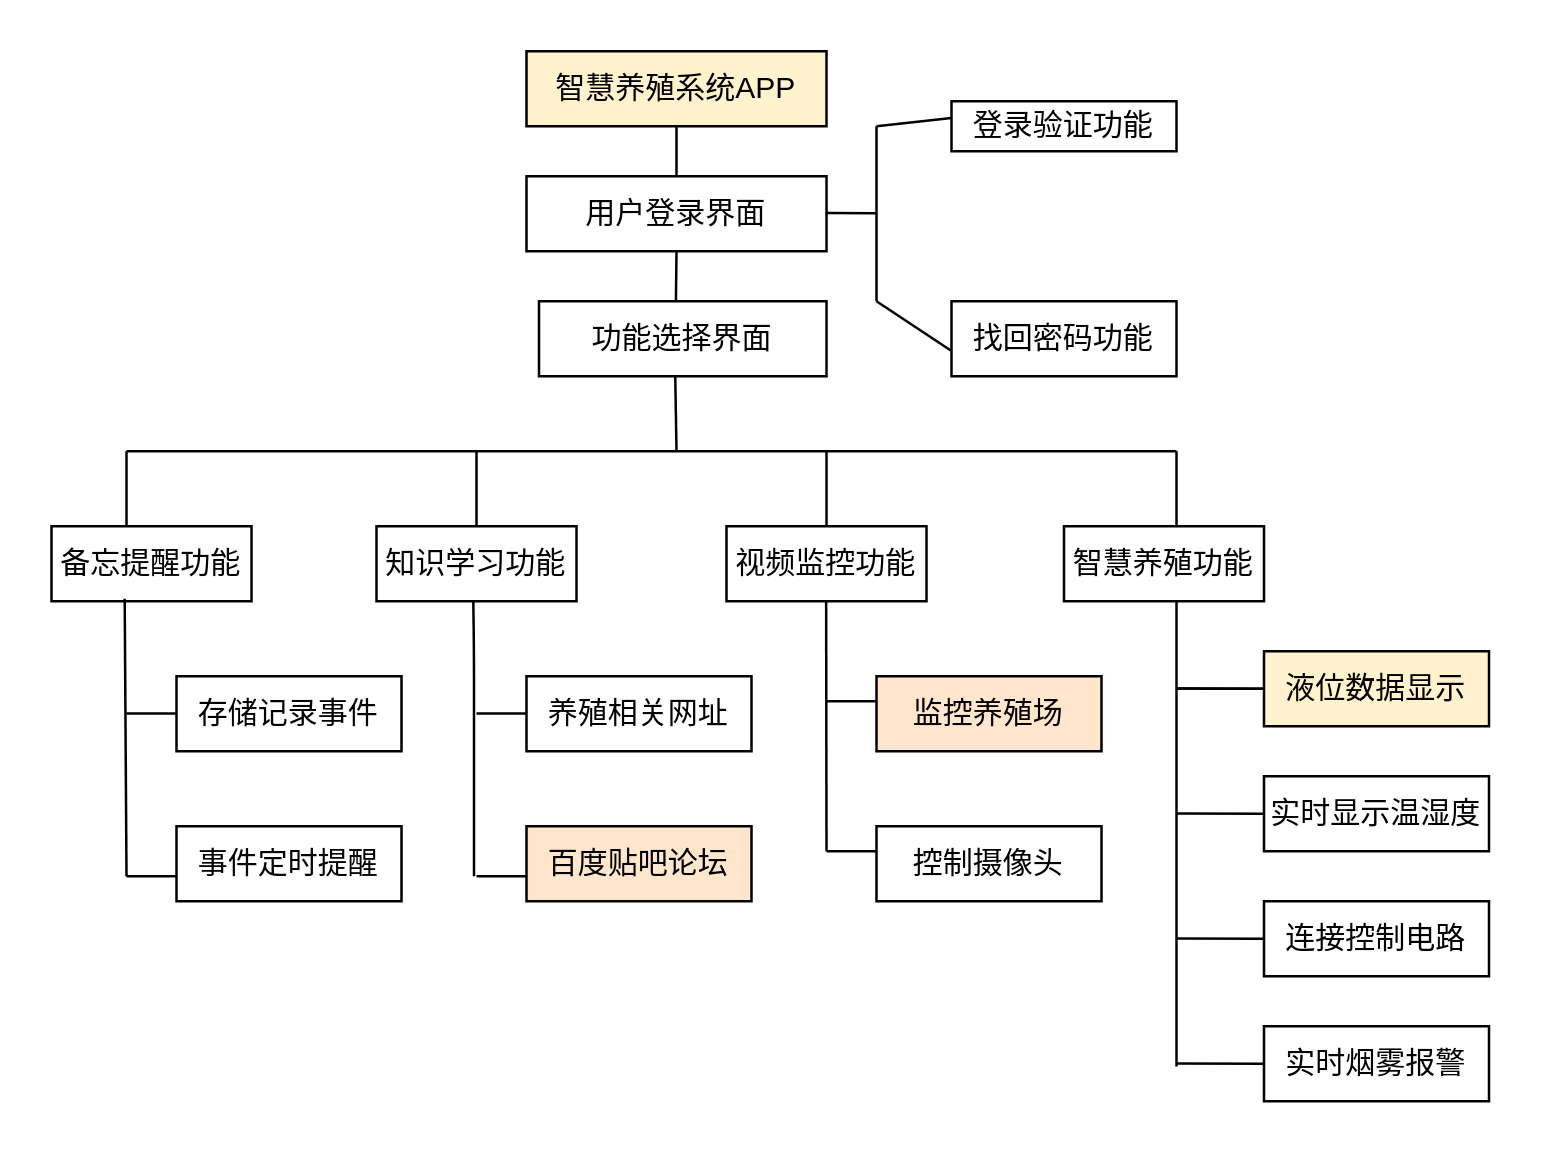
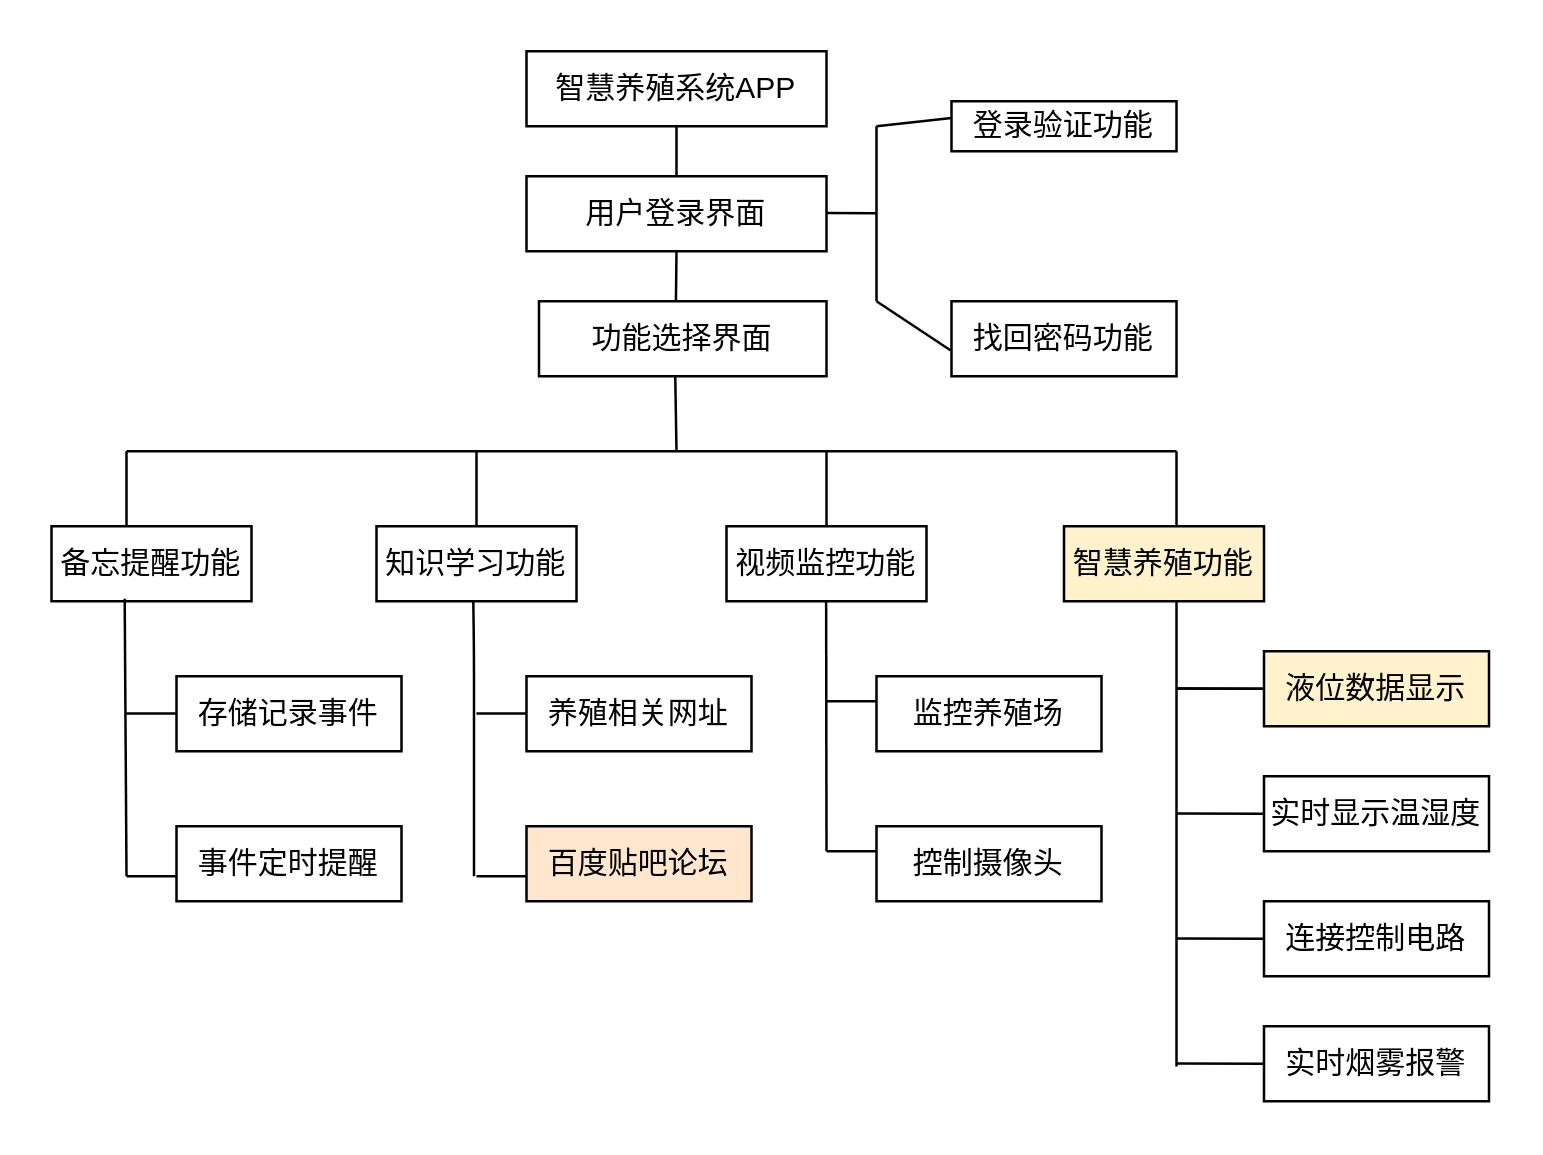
(676, 89) -> (676, 89)
(1164, 564) -> (1164, 564)
(989, 714) -> (989, 714)
